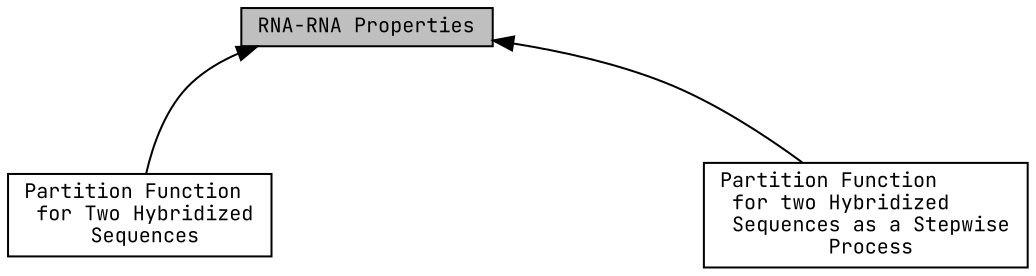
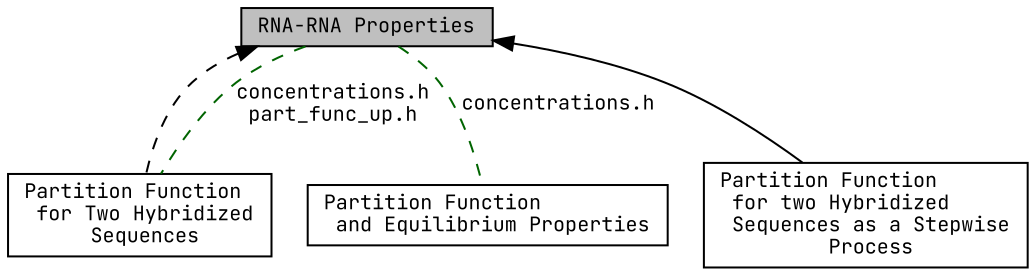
none -> (221, 96)
(176, 101) -> (176, 101)
none -> (488, 215)
